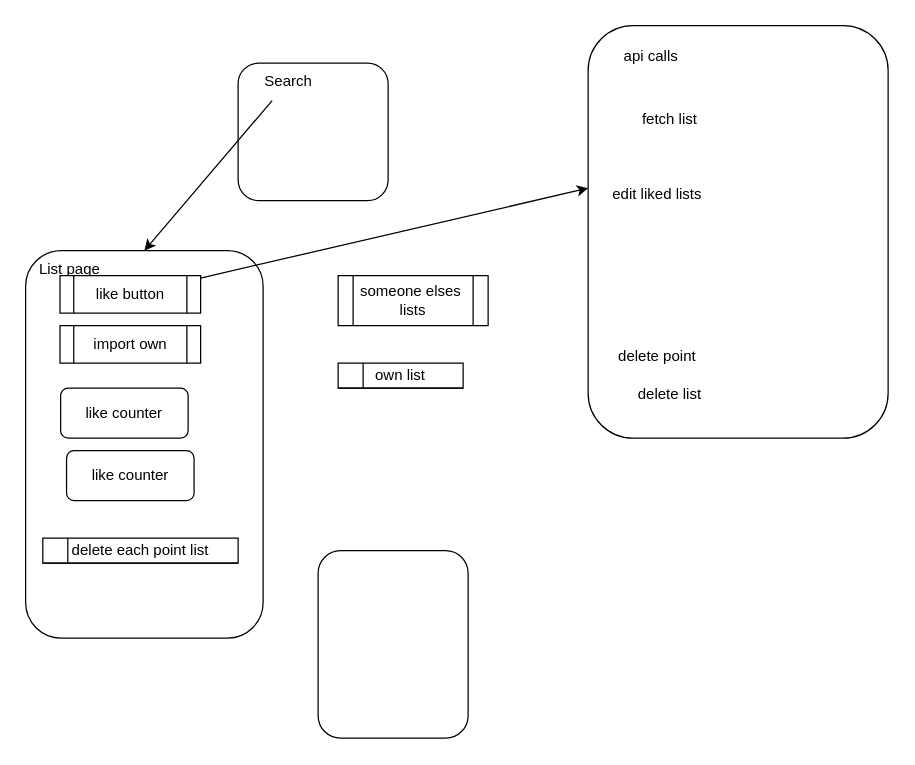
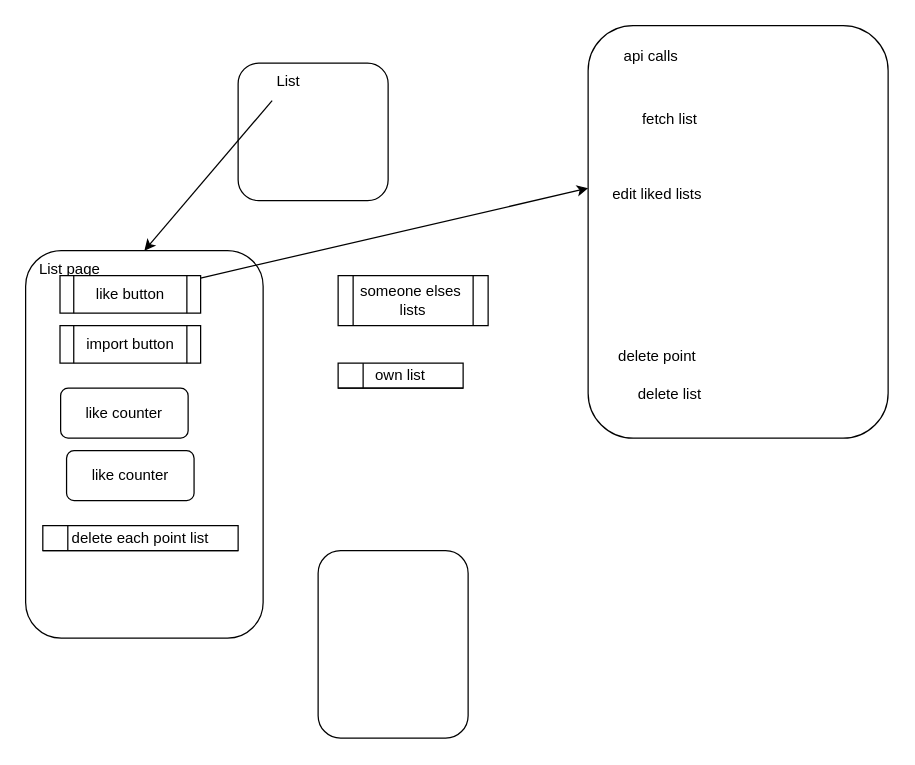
(289, 82) -> (289, 82)
(131, 344) -> (131, 344)
(140, 551) -> (140, 538)
